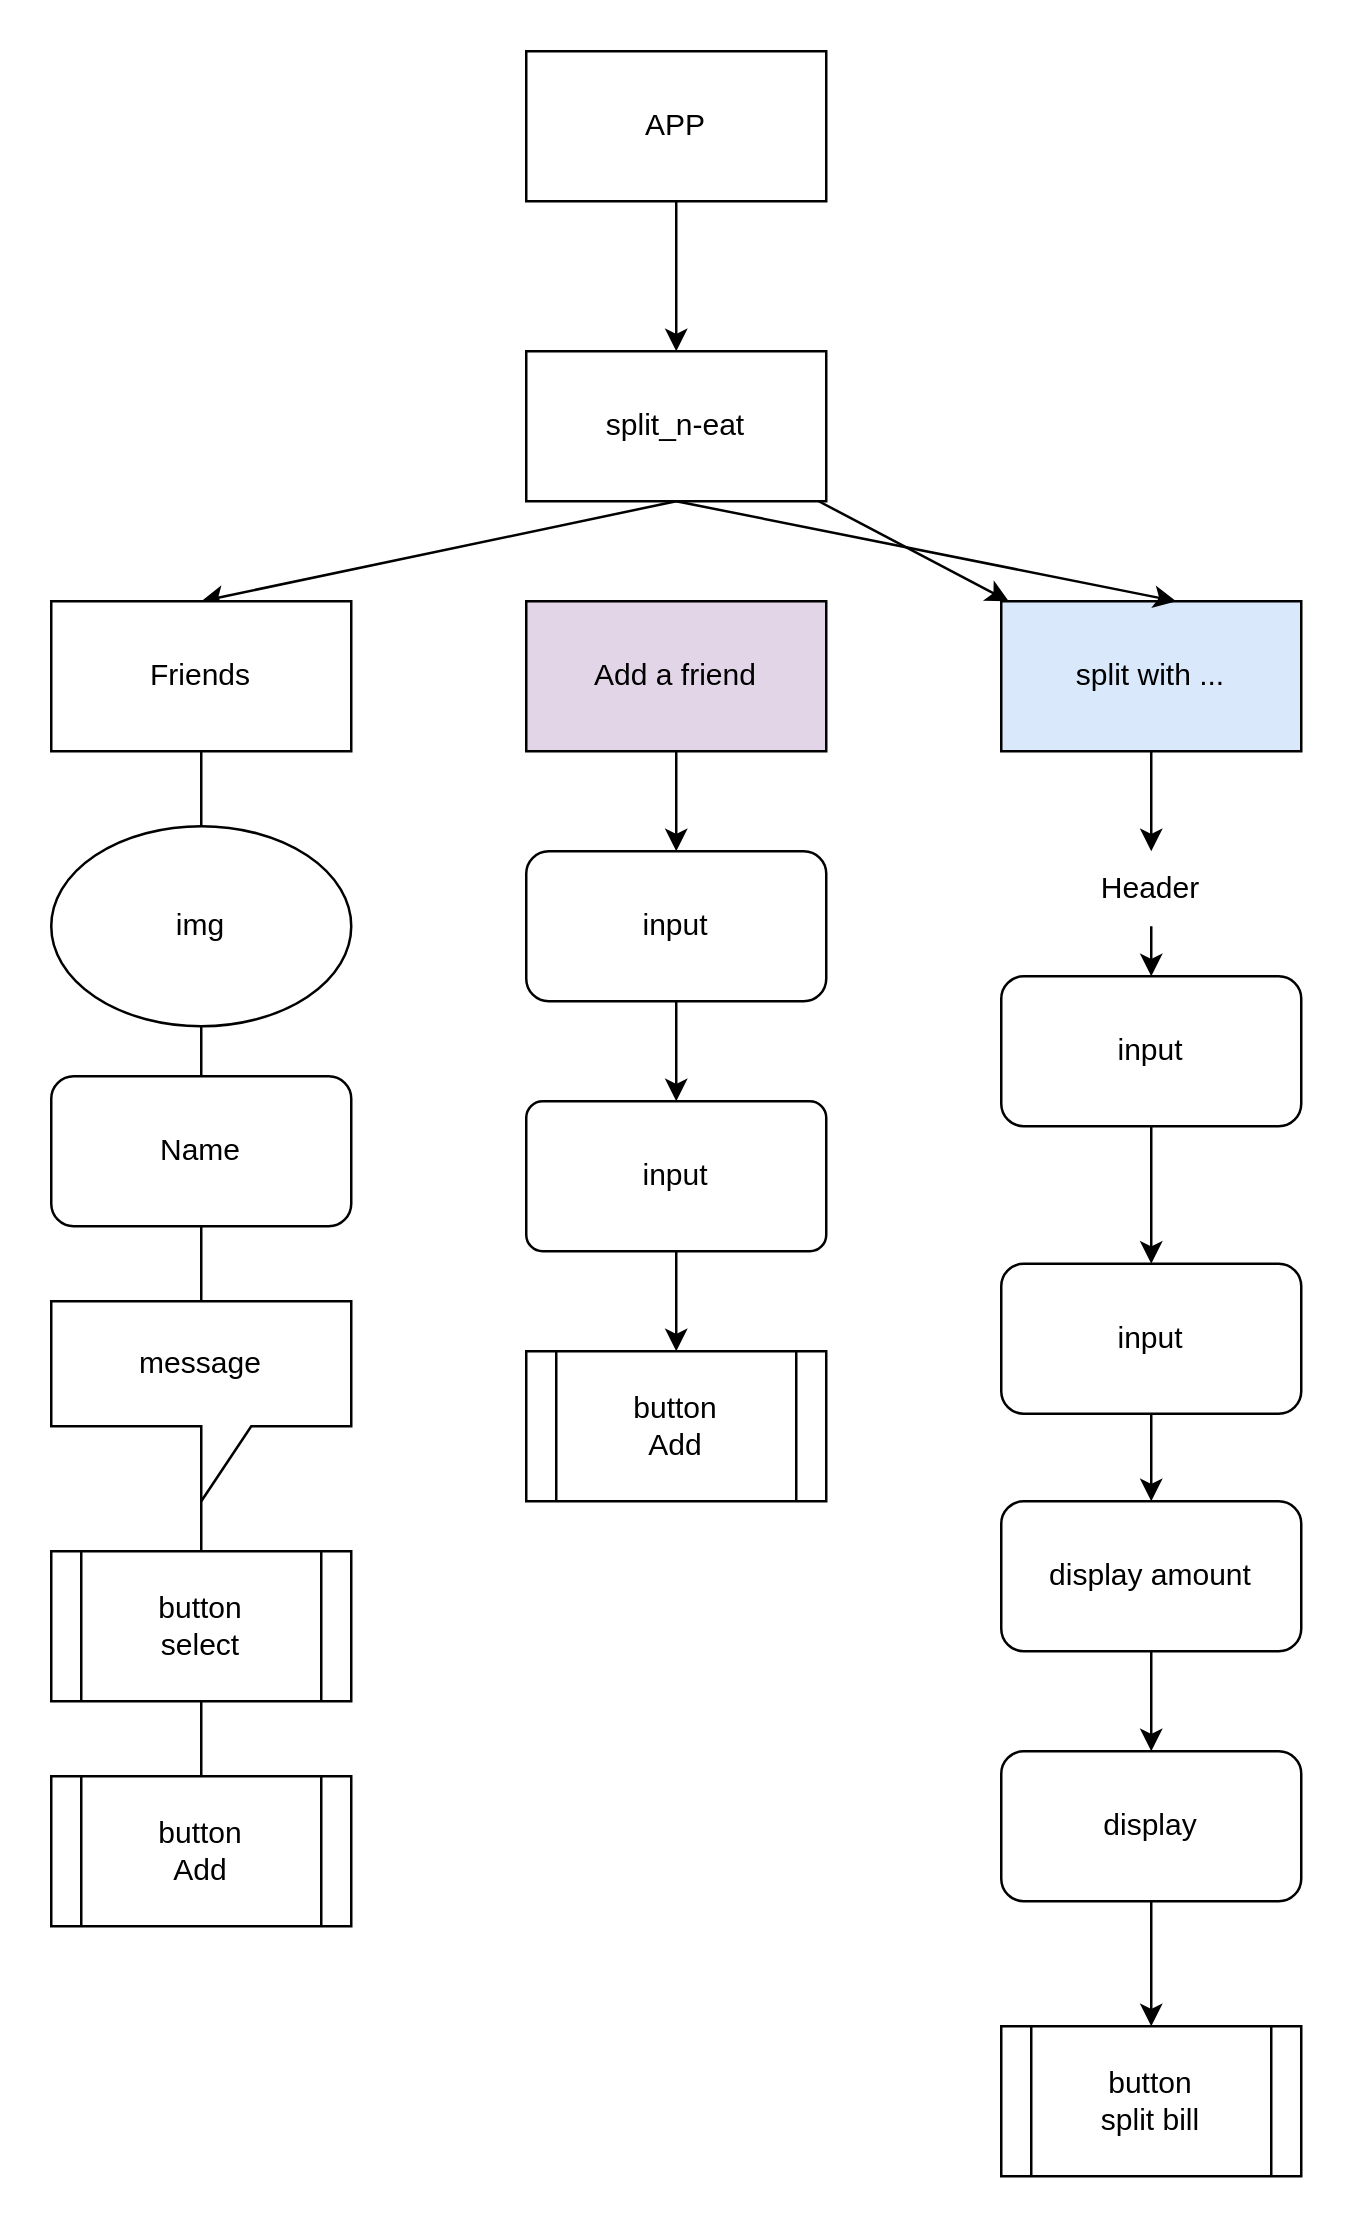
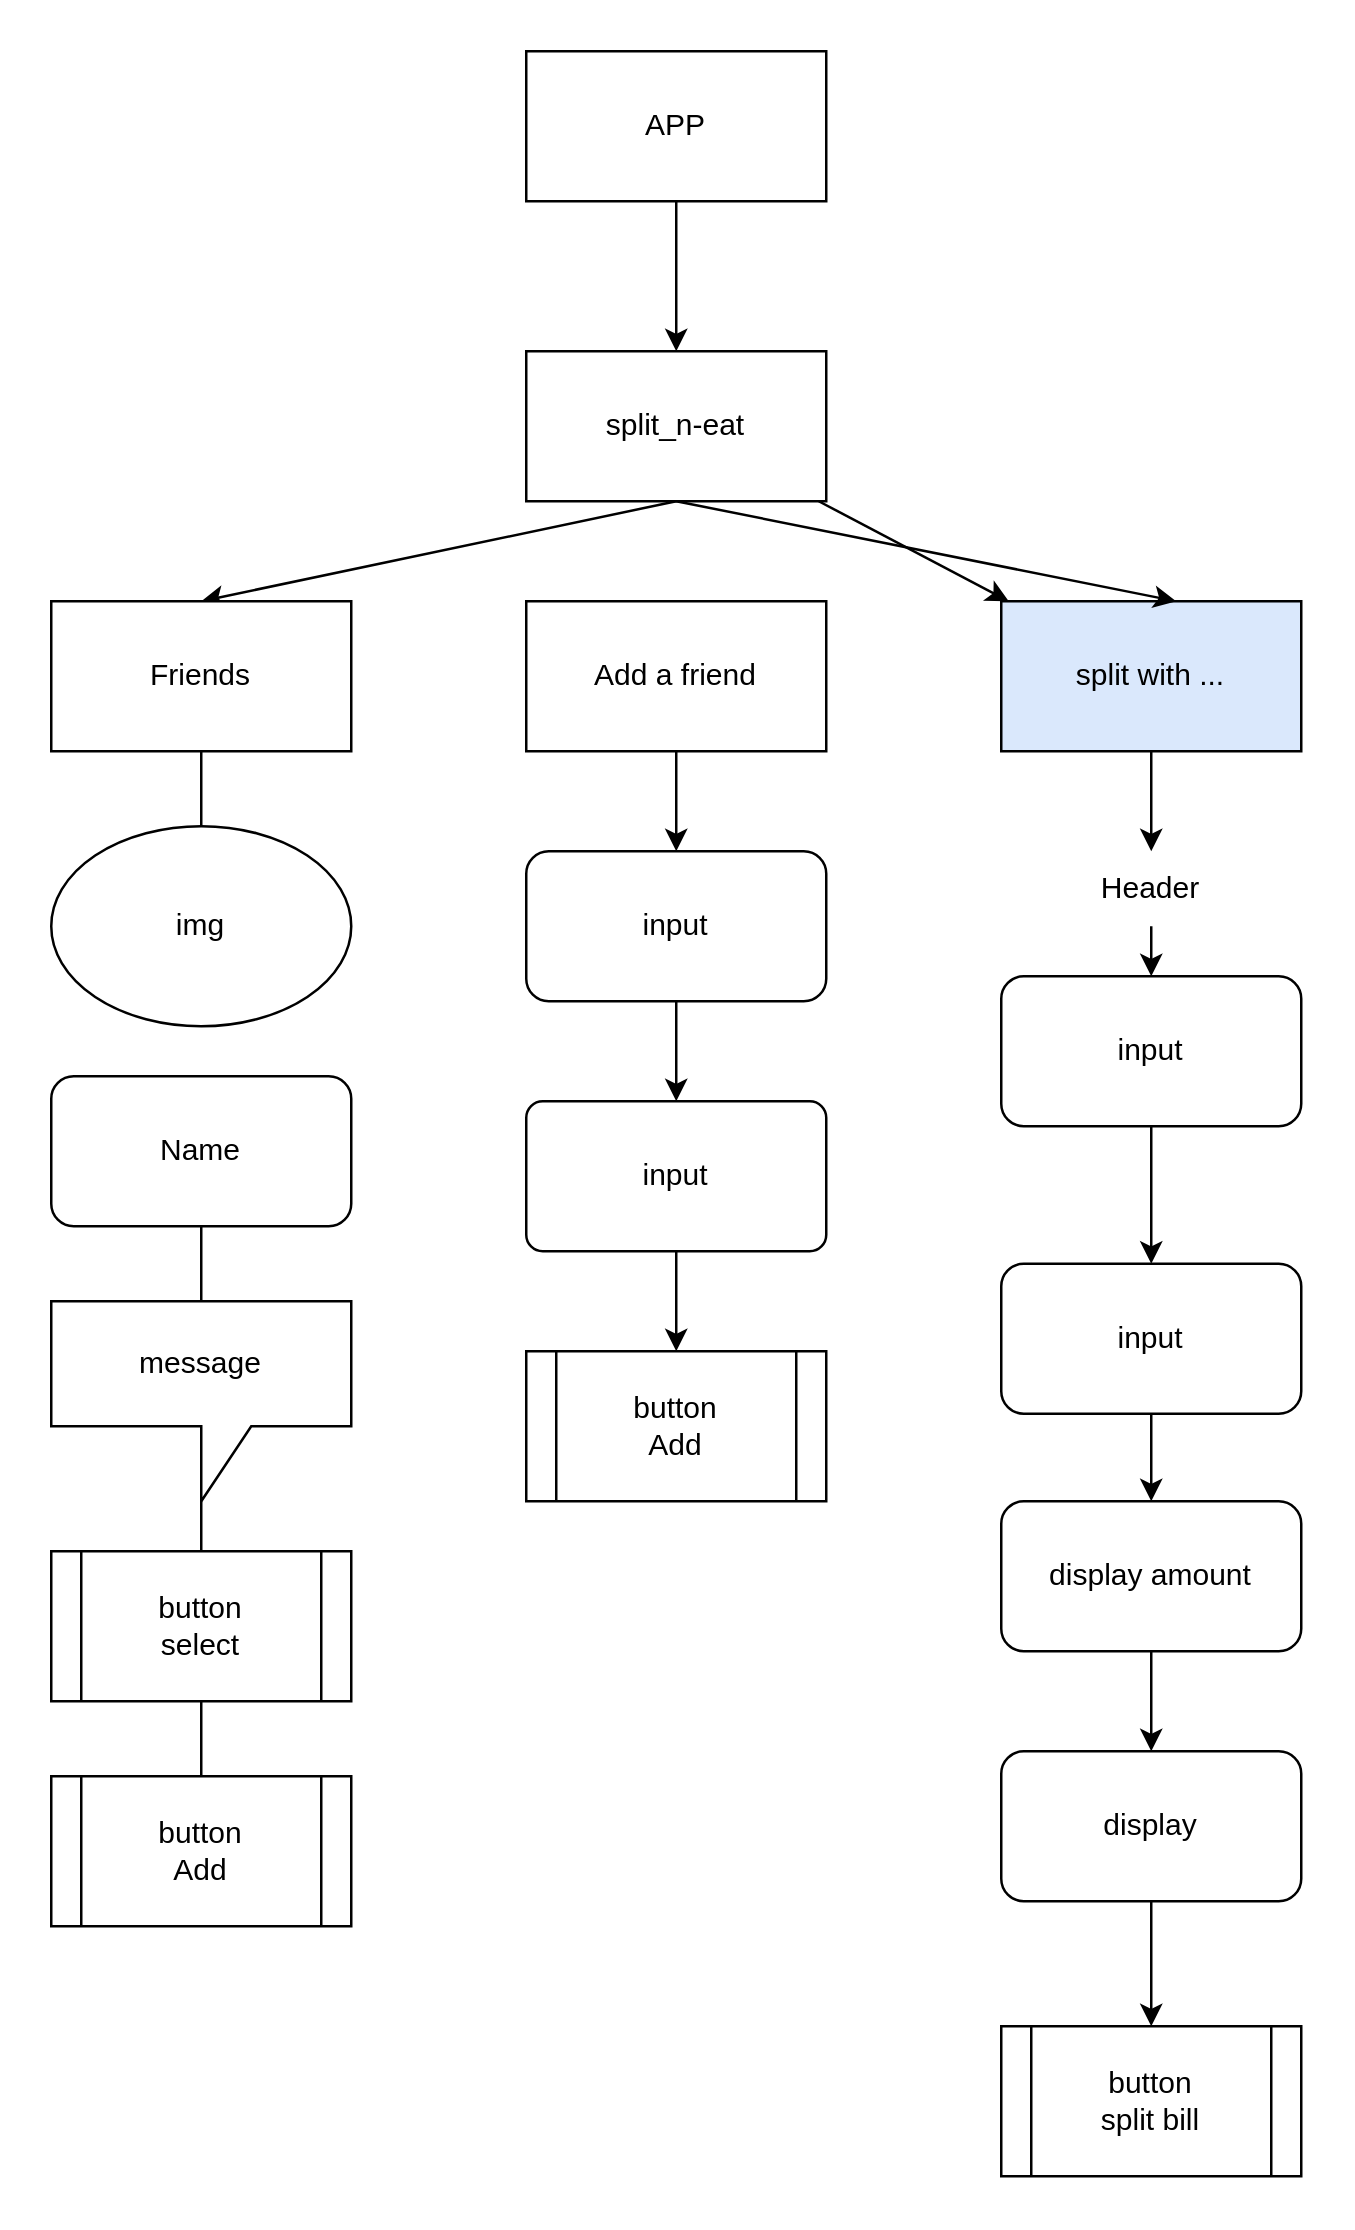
(676, 676) -> (676, 676)
(201, 1051) -> none
